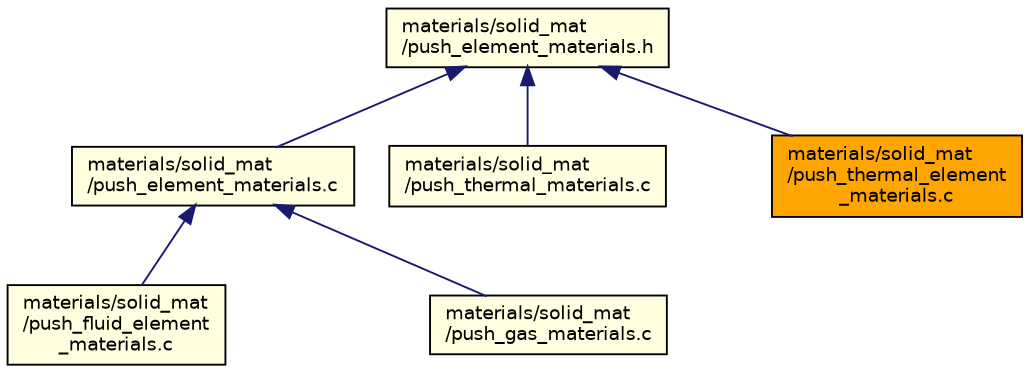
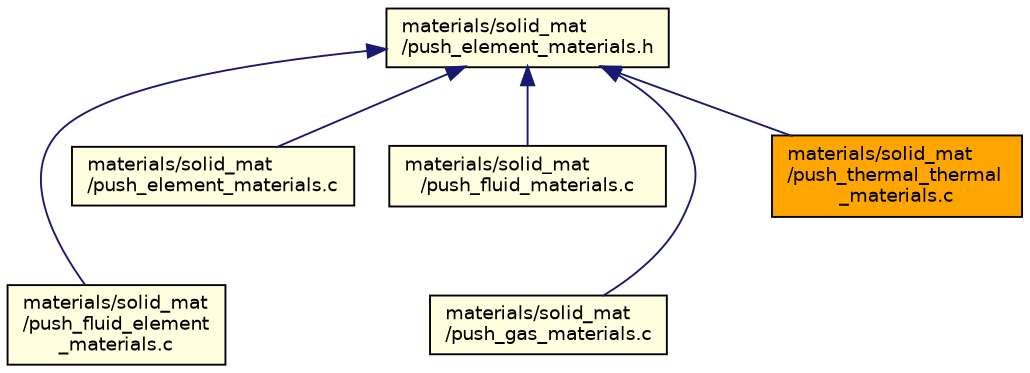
(528, 176) -> (528, 176)
(897, 176) -> (897, 176)
(163, 253) -> (126, 96)
(390, 254) -> (694, 188)
